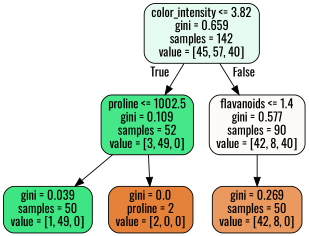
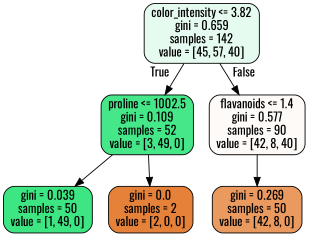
(151, 210) -> (151, 210)
